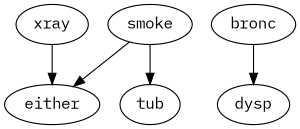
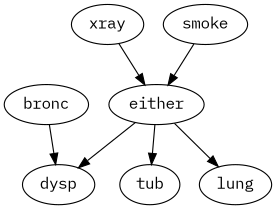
(150, 59) -> (154, 139)
none -> (111, 142)
none -> (236, 185)
